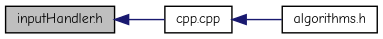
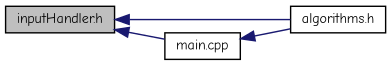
(198, 20) -> (203, 46)
none -> (210, 20)
